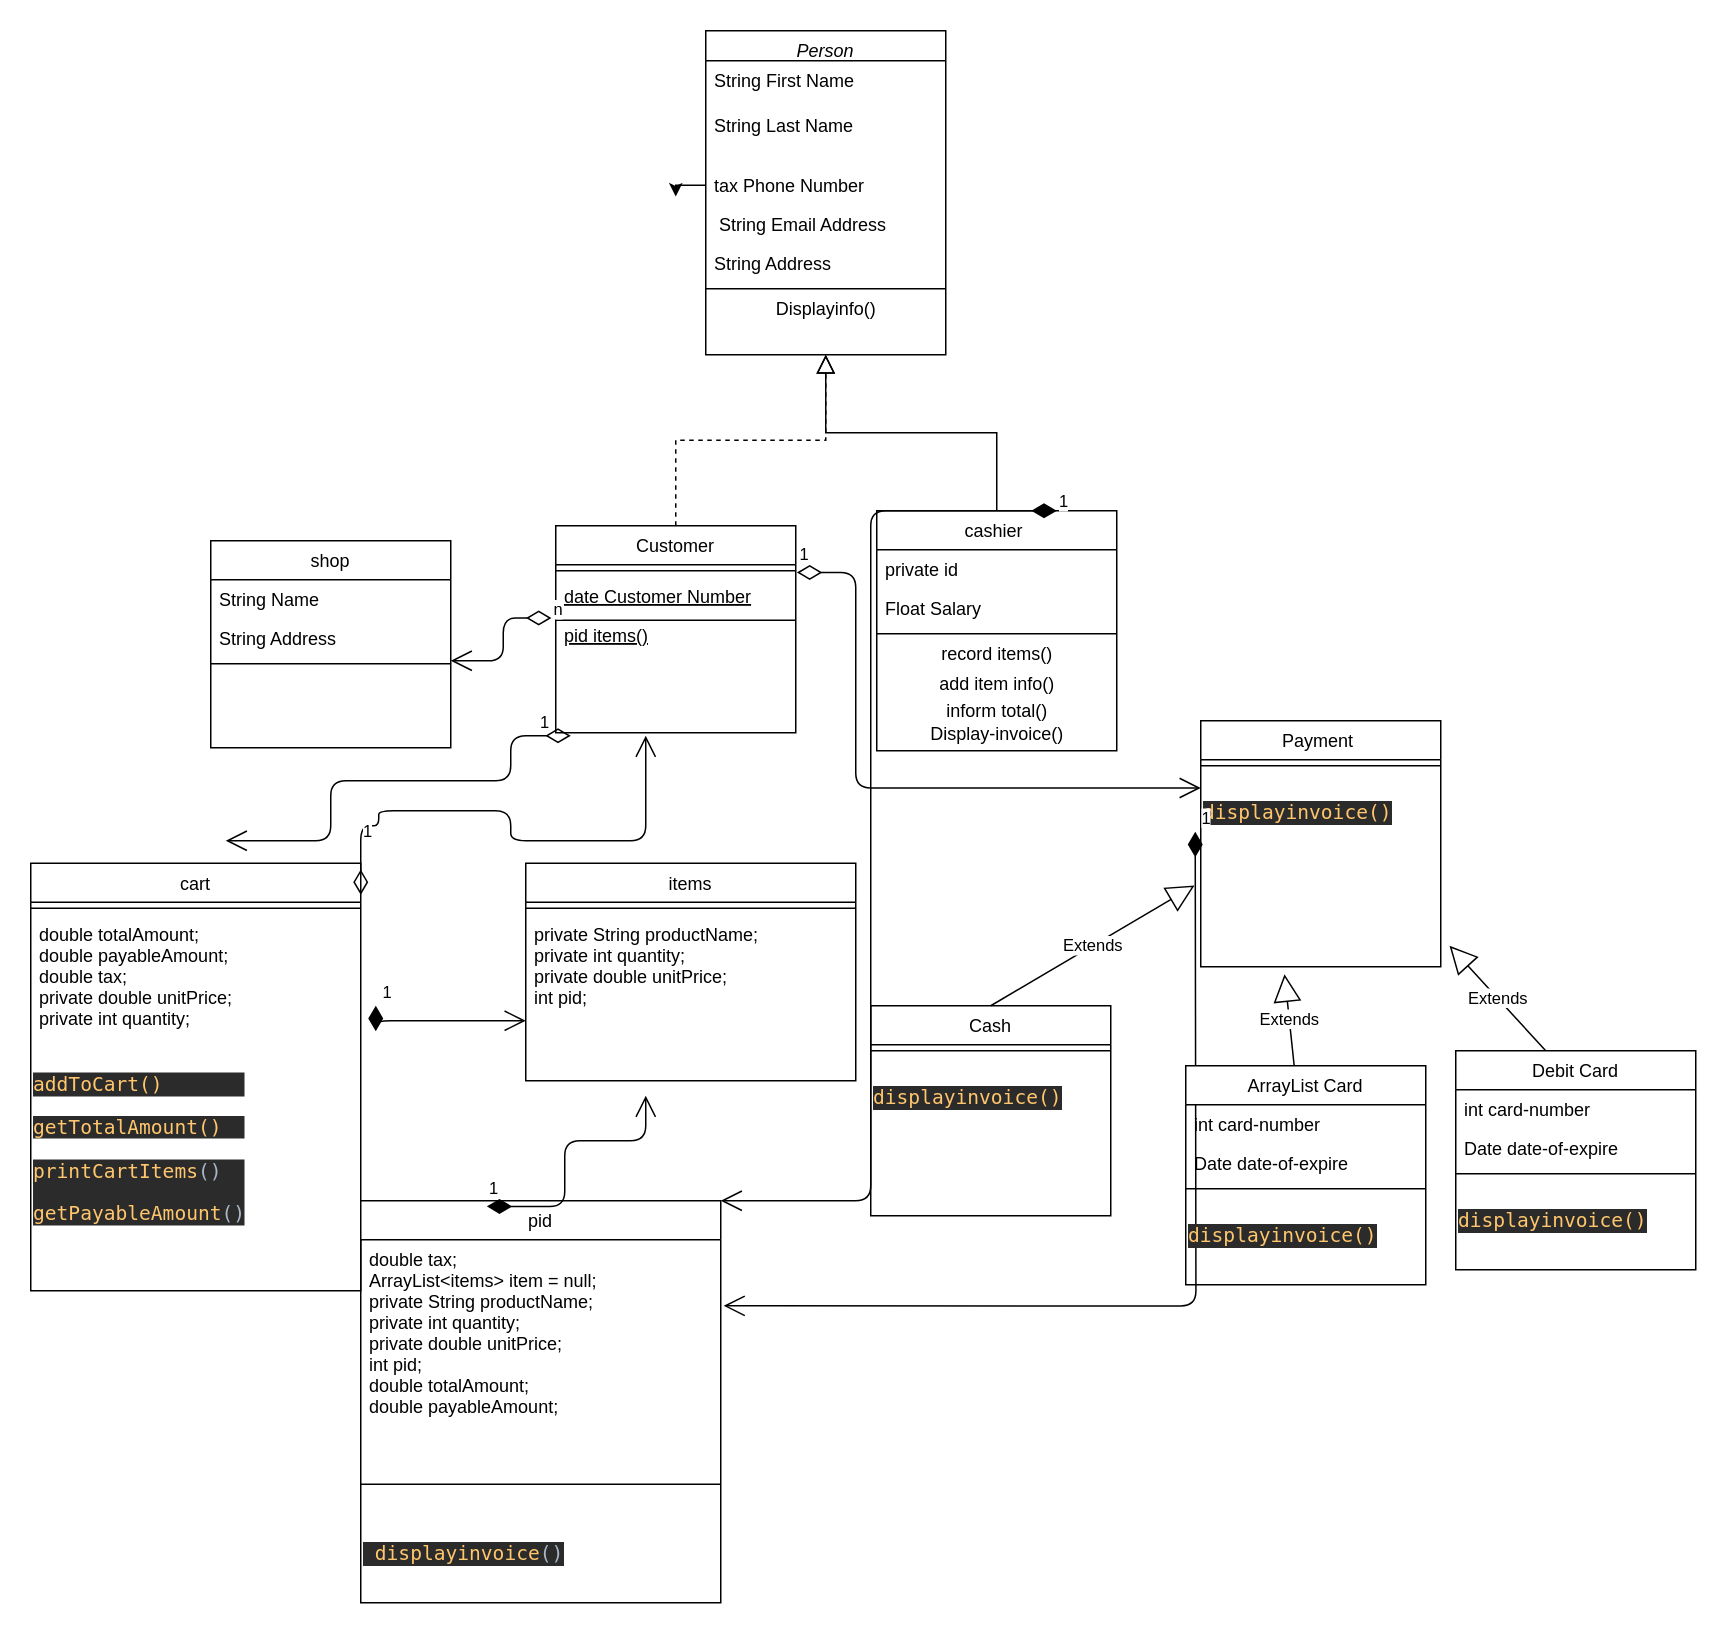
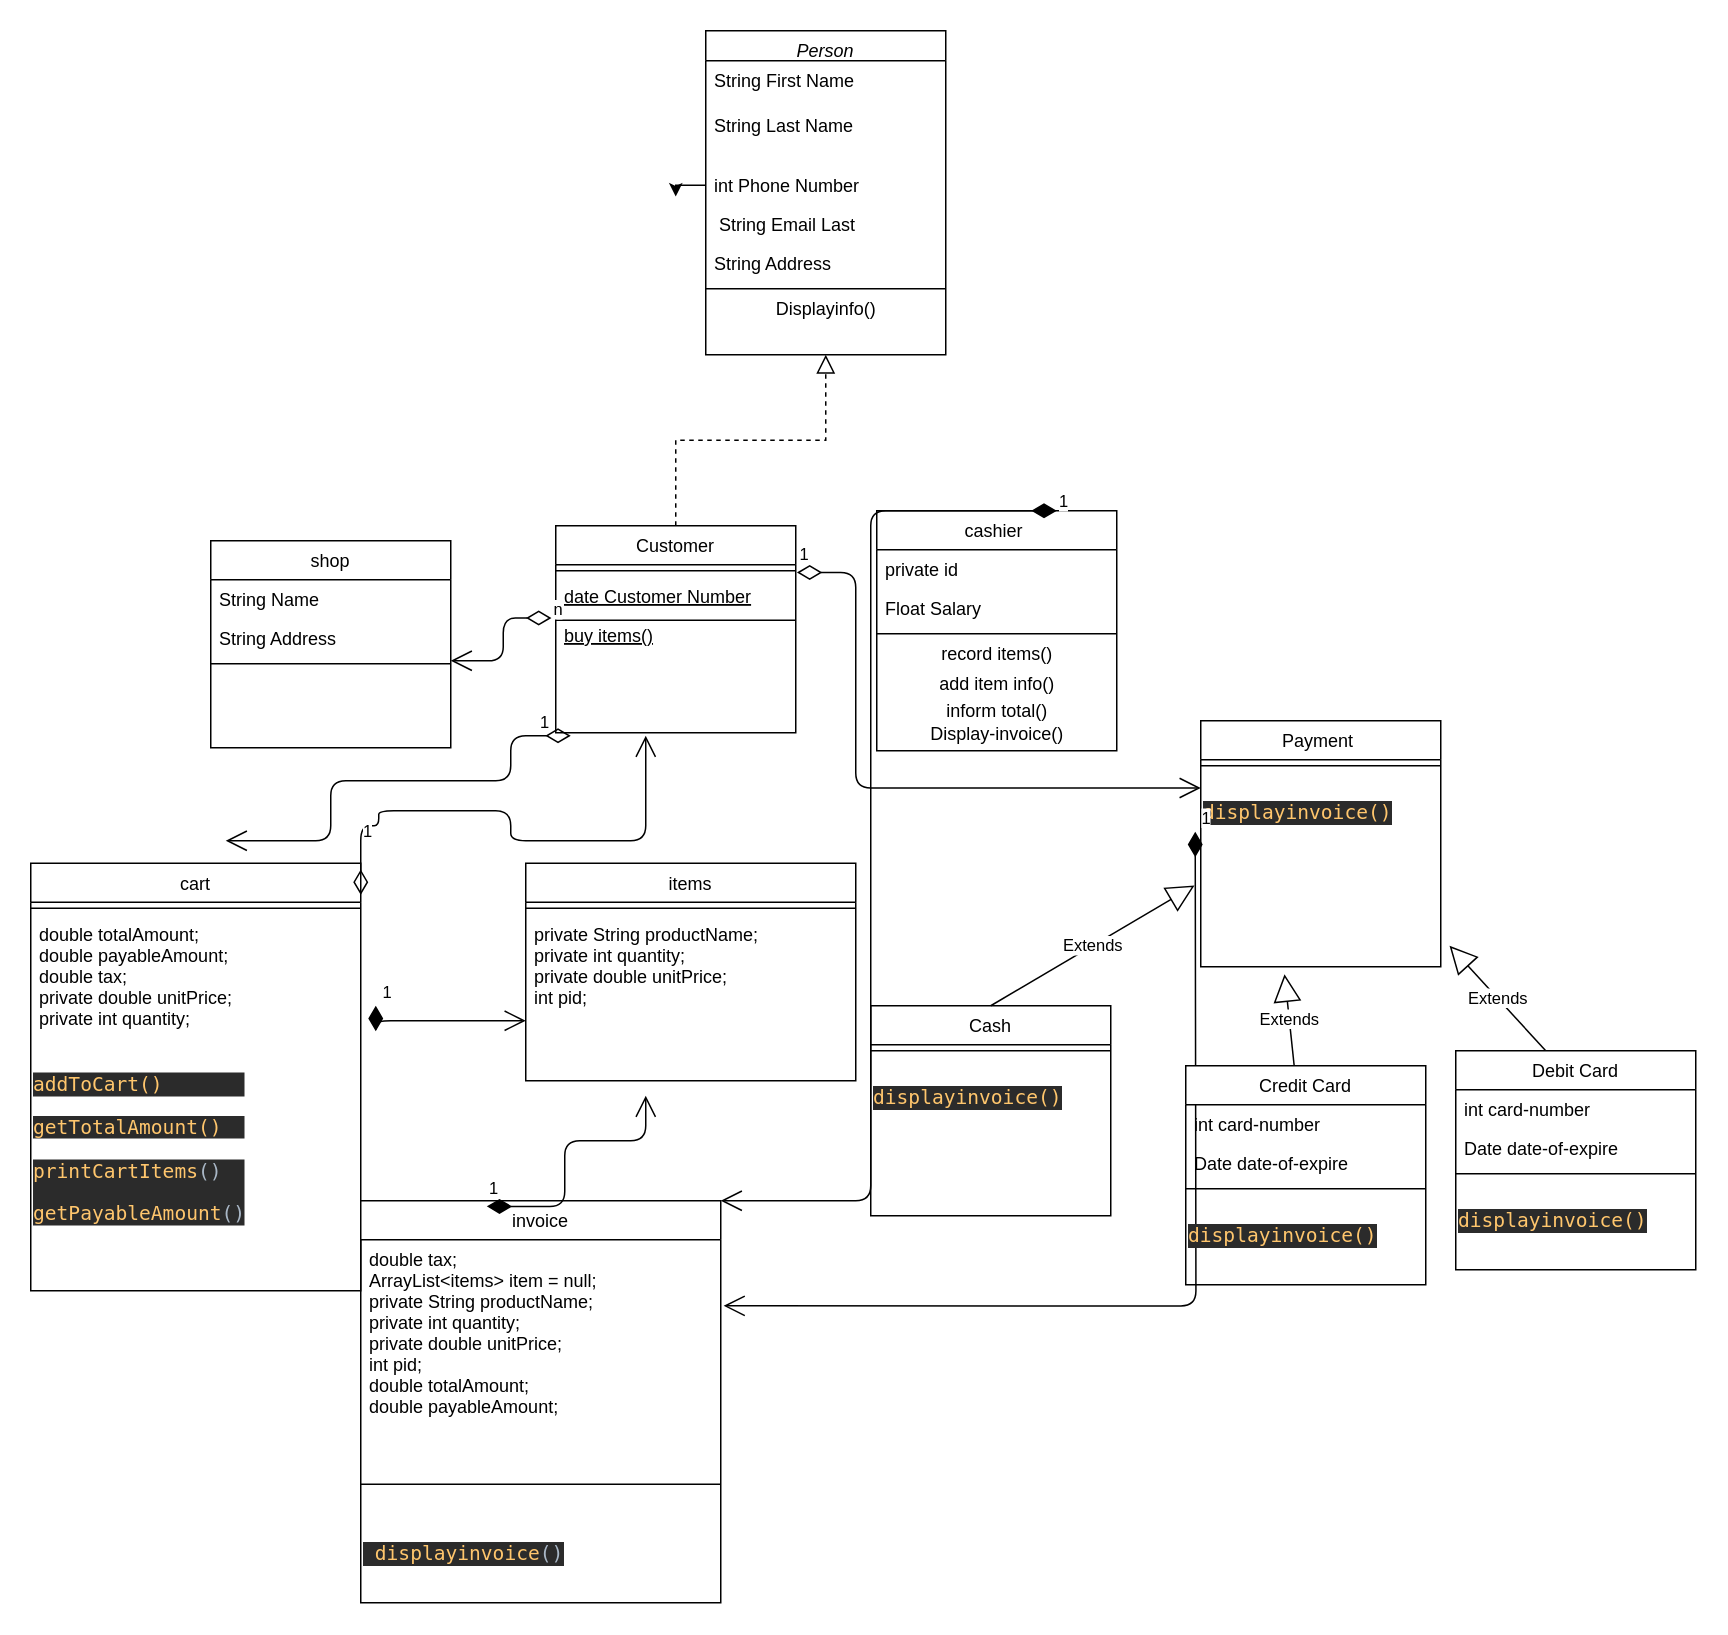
(790, 186) -> (788, 186)
(803, 225) -> (788, 225)
(949, 433) -> none
(612, 636) -> (615, 636)
(1305, 1086) -> (1305, 1086)
(540, 1221) -> (540, 1221)
